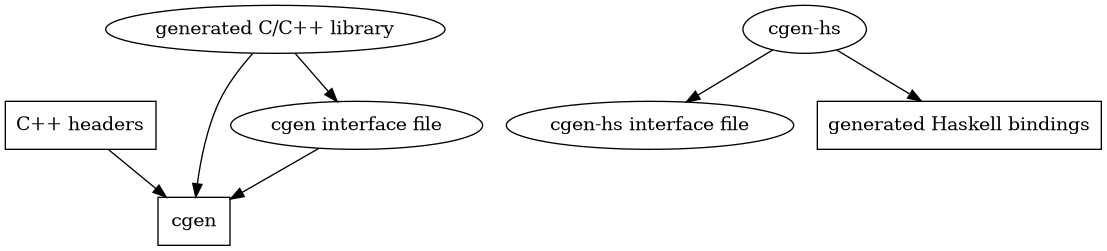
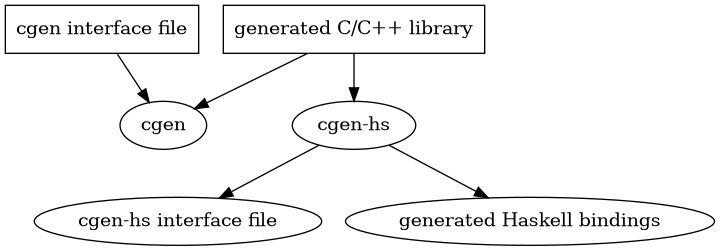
(275, 29) -> (354, 29)
(312, 72) -> (354, 71)
(81, 125) -> none
(357, 125) -> (102, 29)
(959, 125) -> (530, 221)
(194, 221) -> (163, 125)
